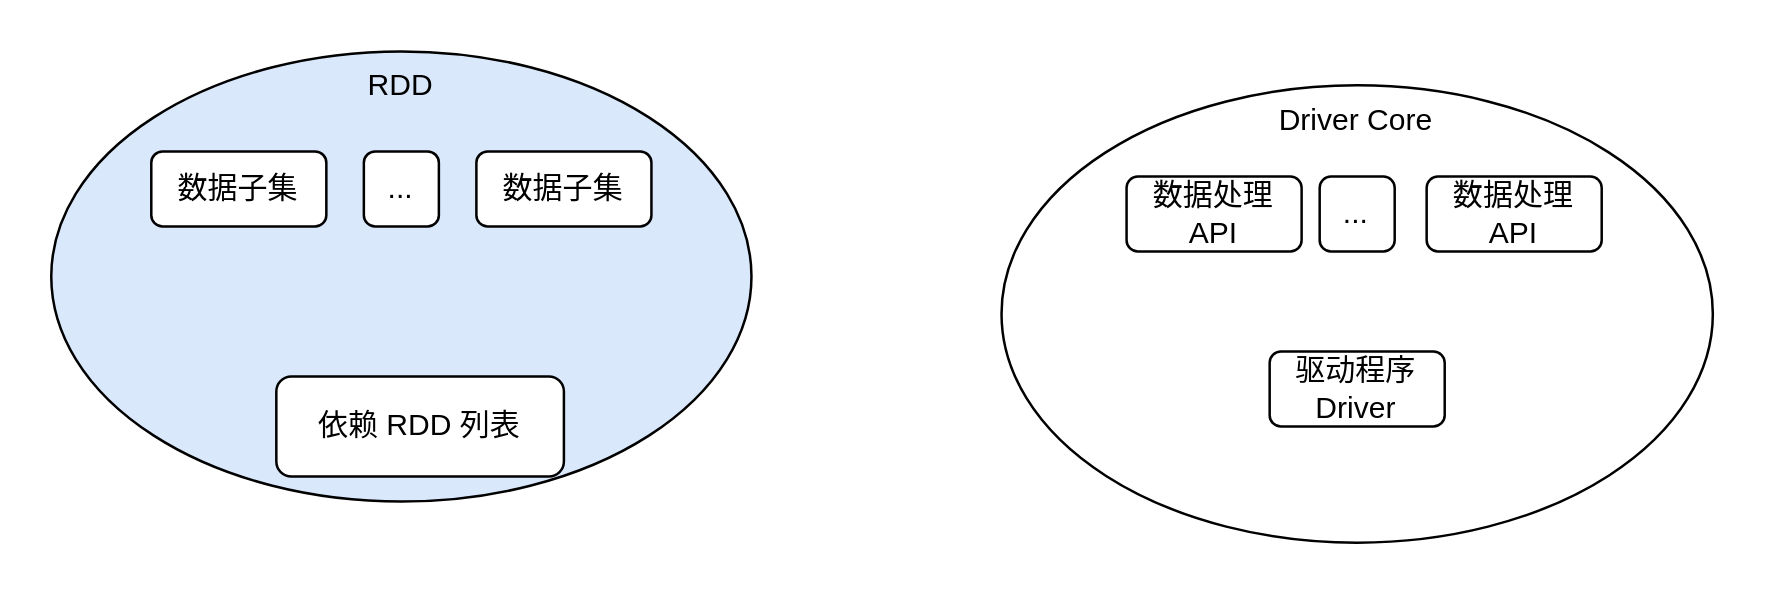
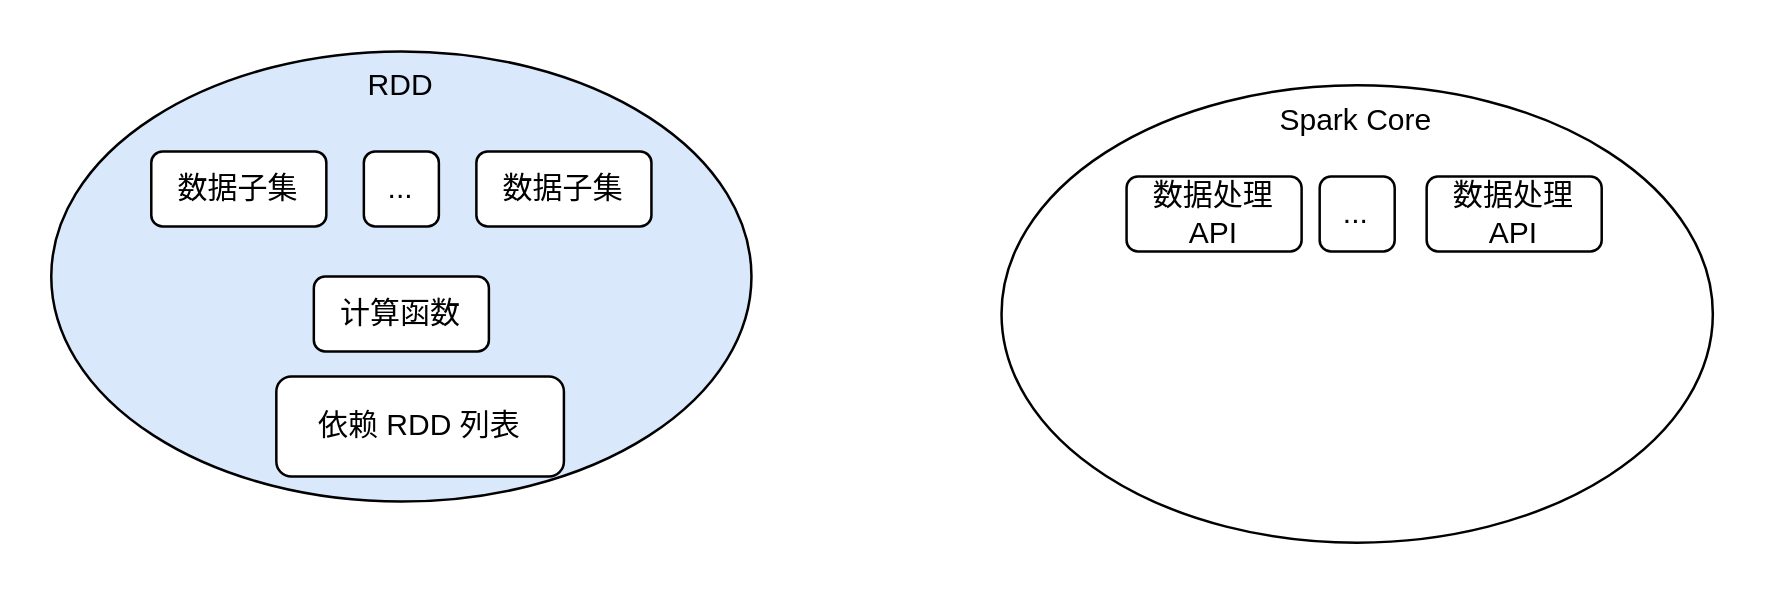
(1356, 122) -> (1356, 122)
none -> (401, 314)
(1357, 389) -> none
